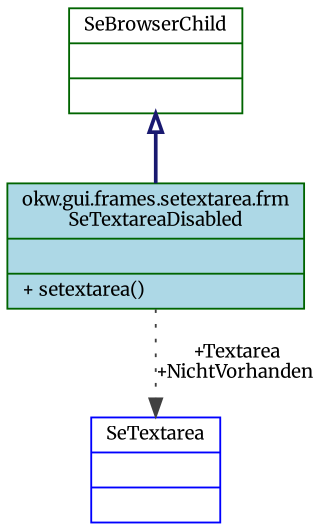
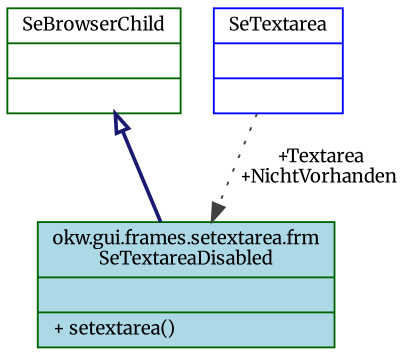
(156, 354) -> (238, 159)
